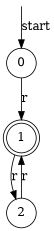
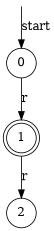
(21, 181) -> none
